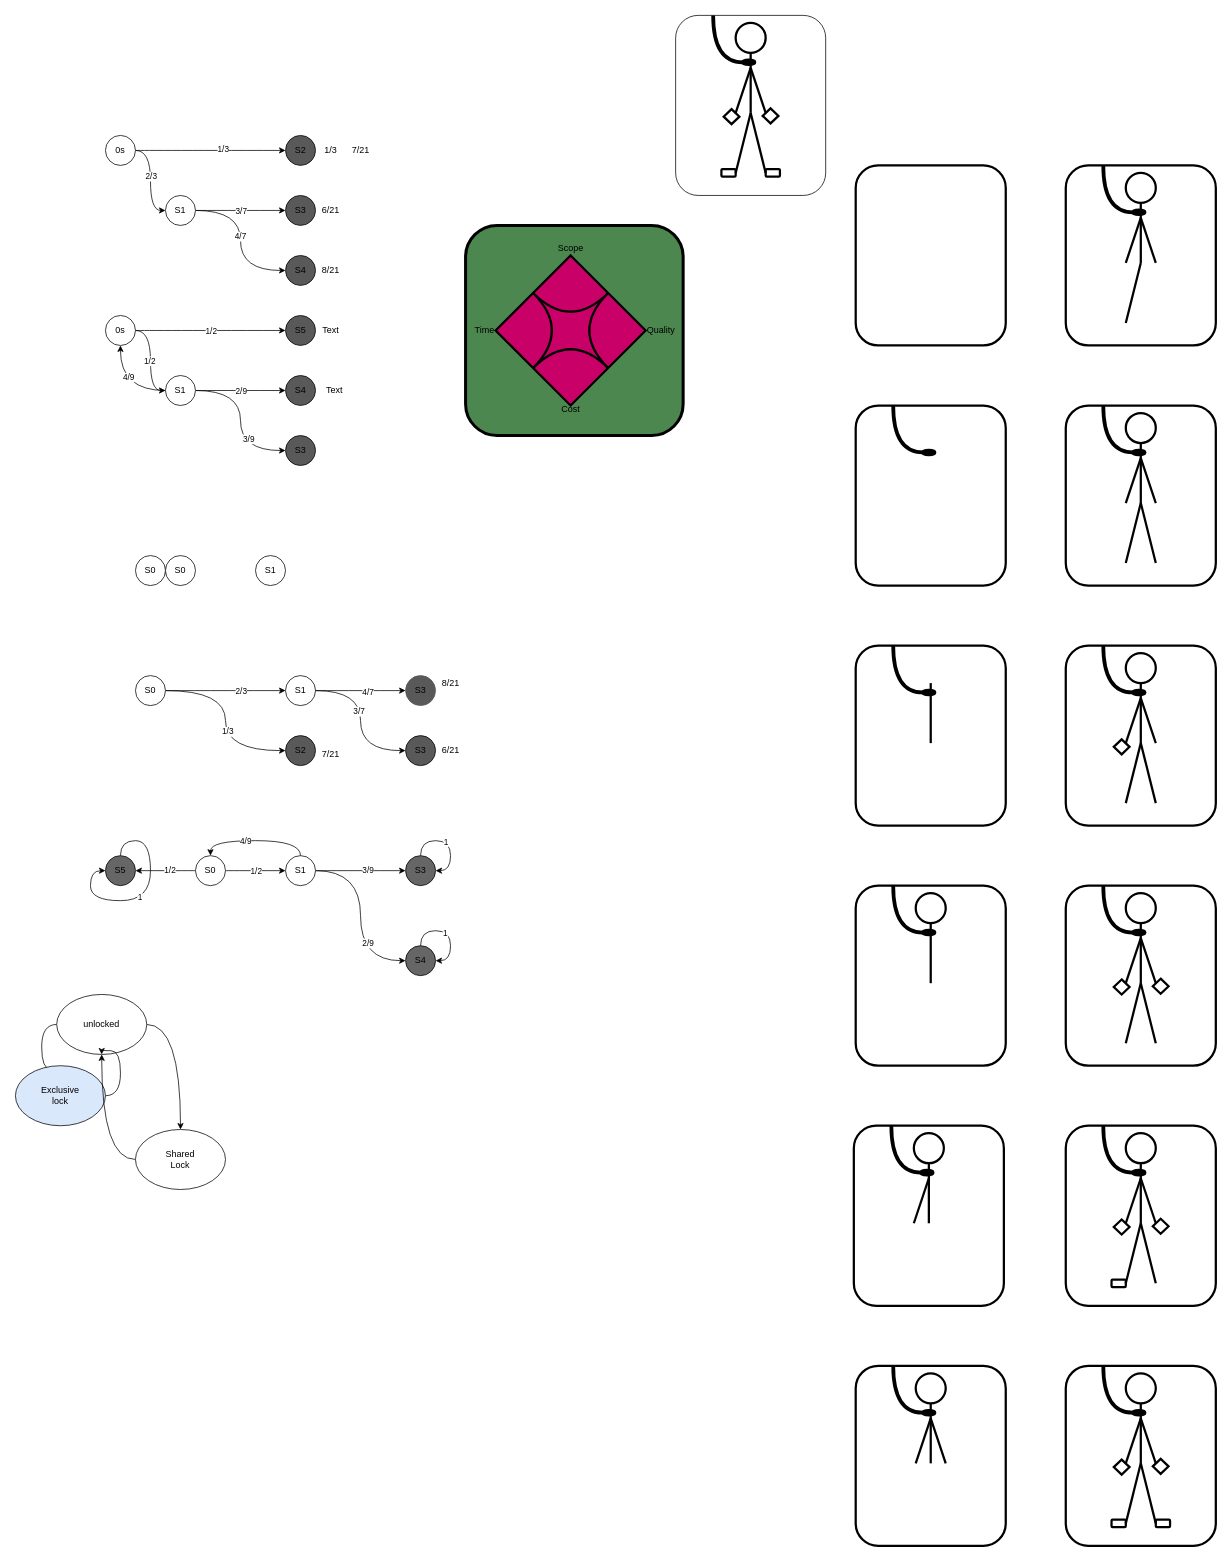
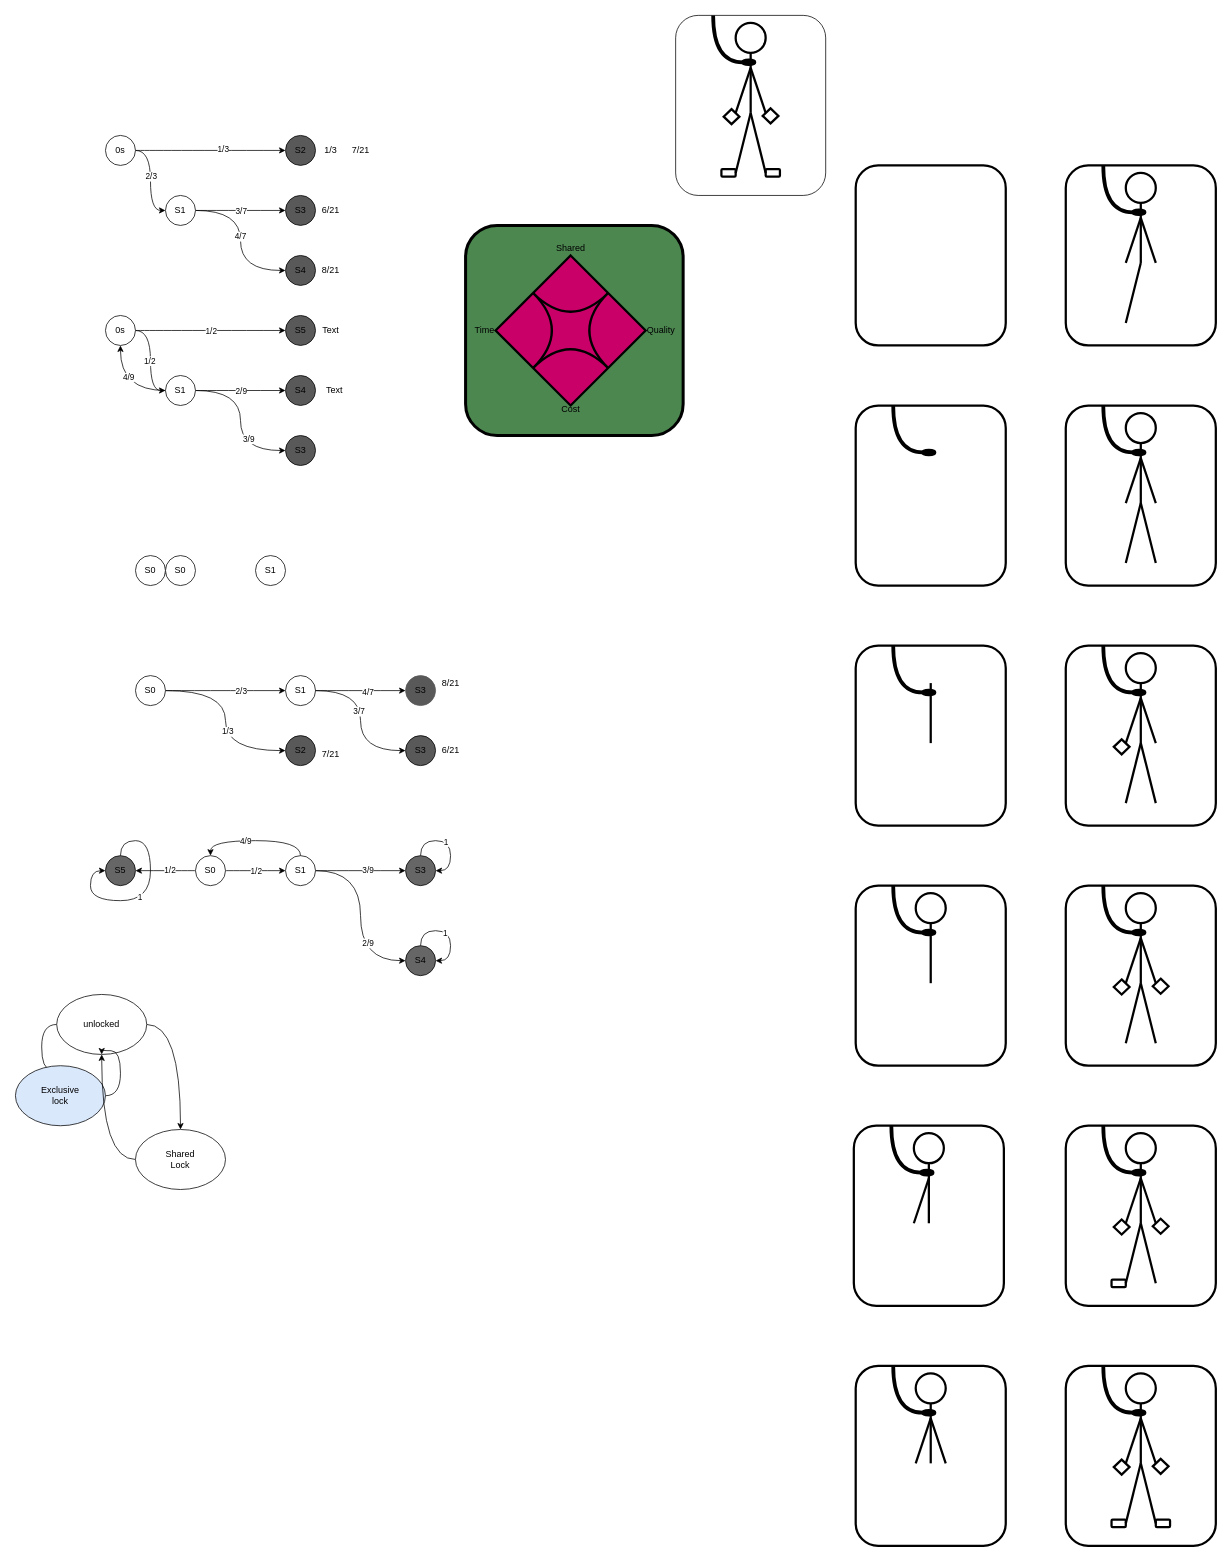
(571, 248) -> (571, 248)
